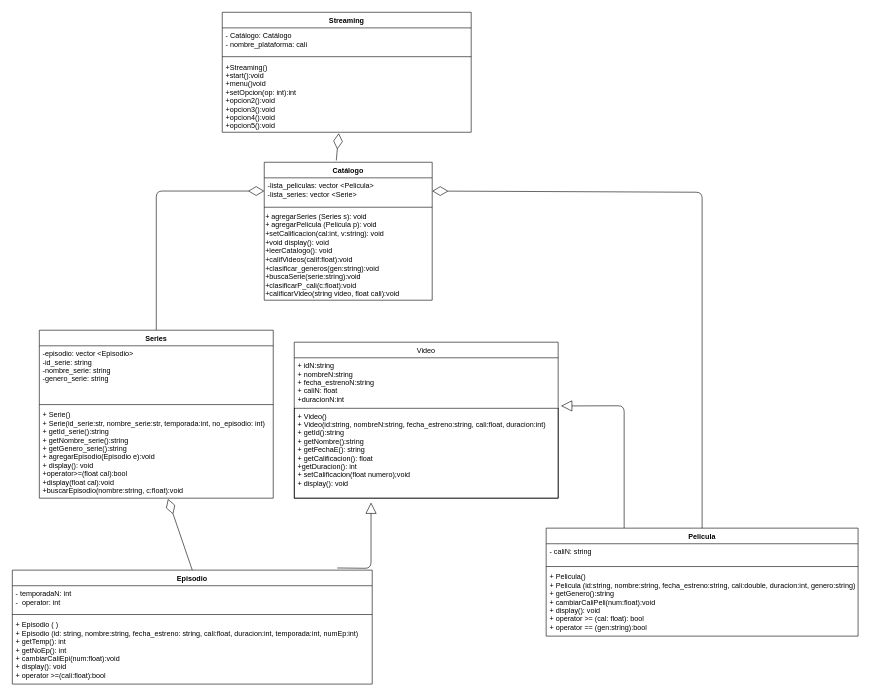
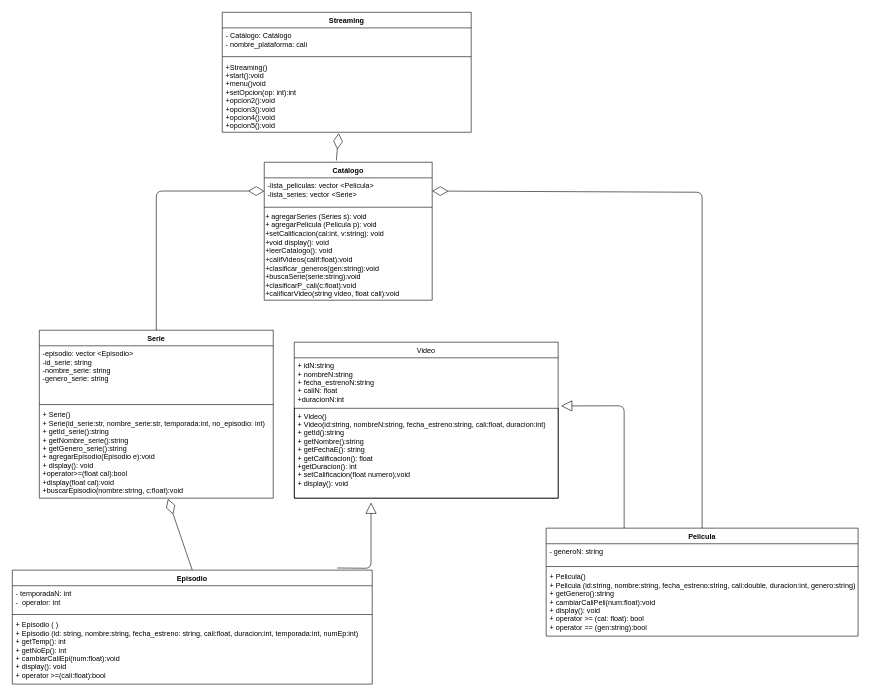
(156, 338) -> (156, 338)
(574, 552) -> (580, 552)
